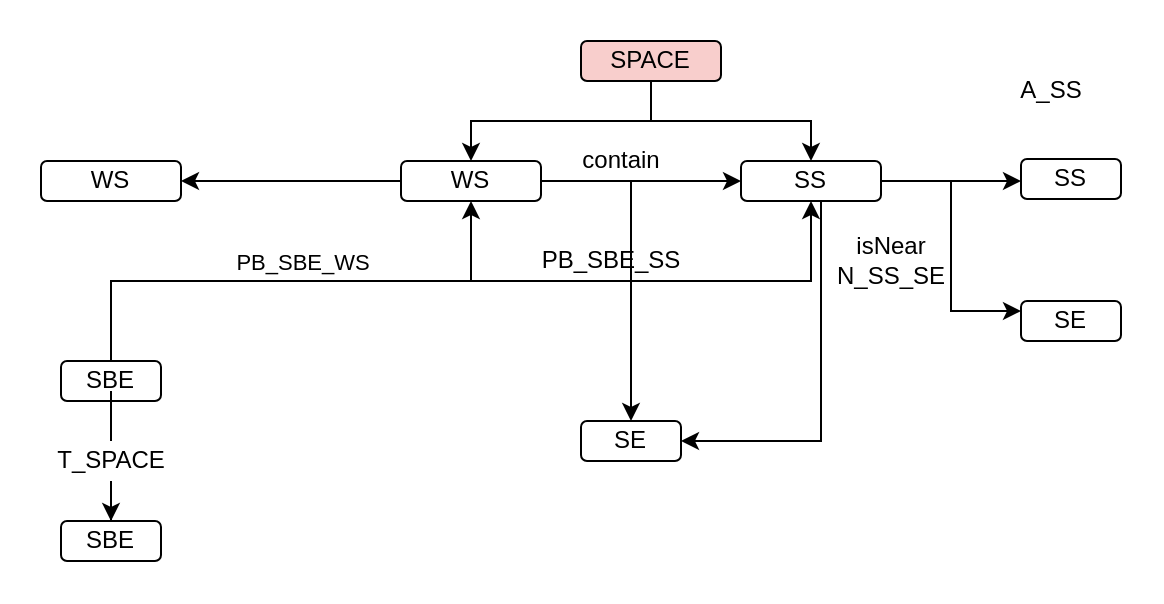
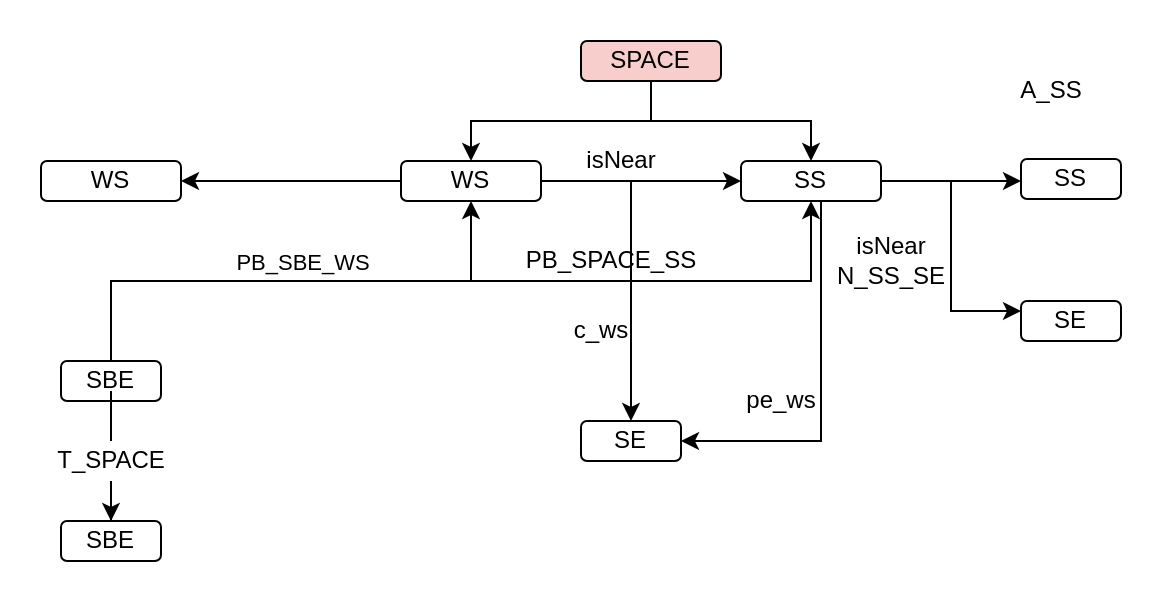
(622, 161) -> (622, 161)
(612, 261) -> (612, 261)
none -> (601, 331)
none -> (781, 401)
